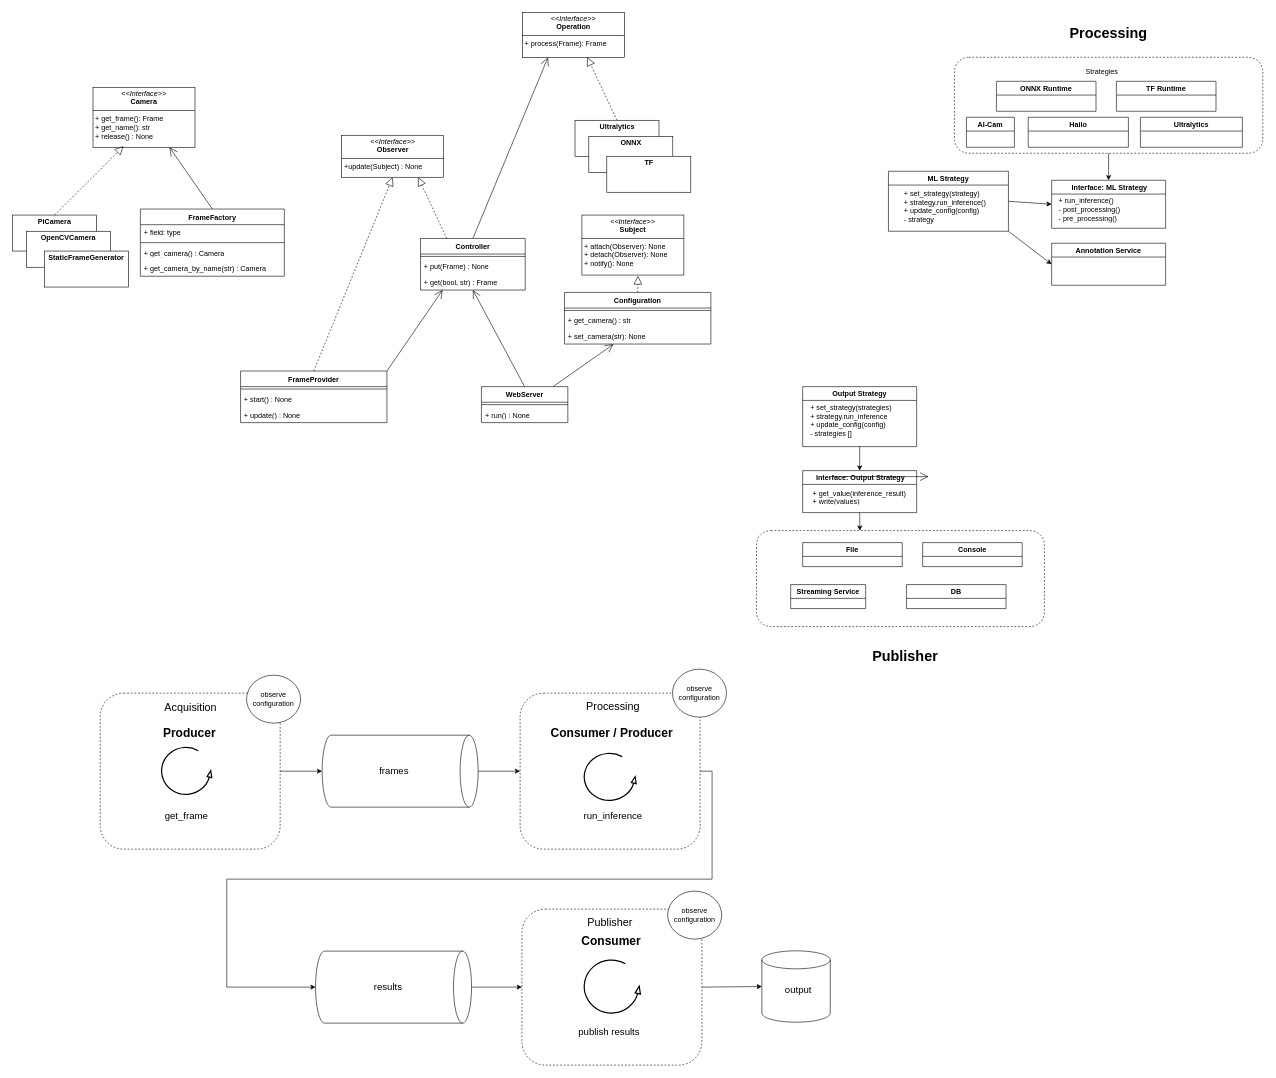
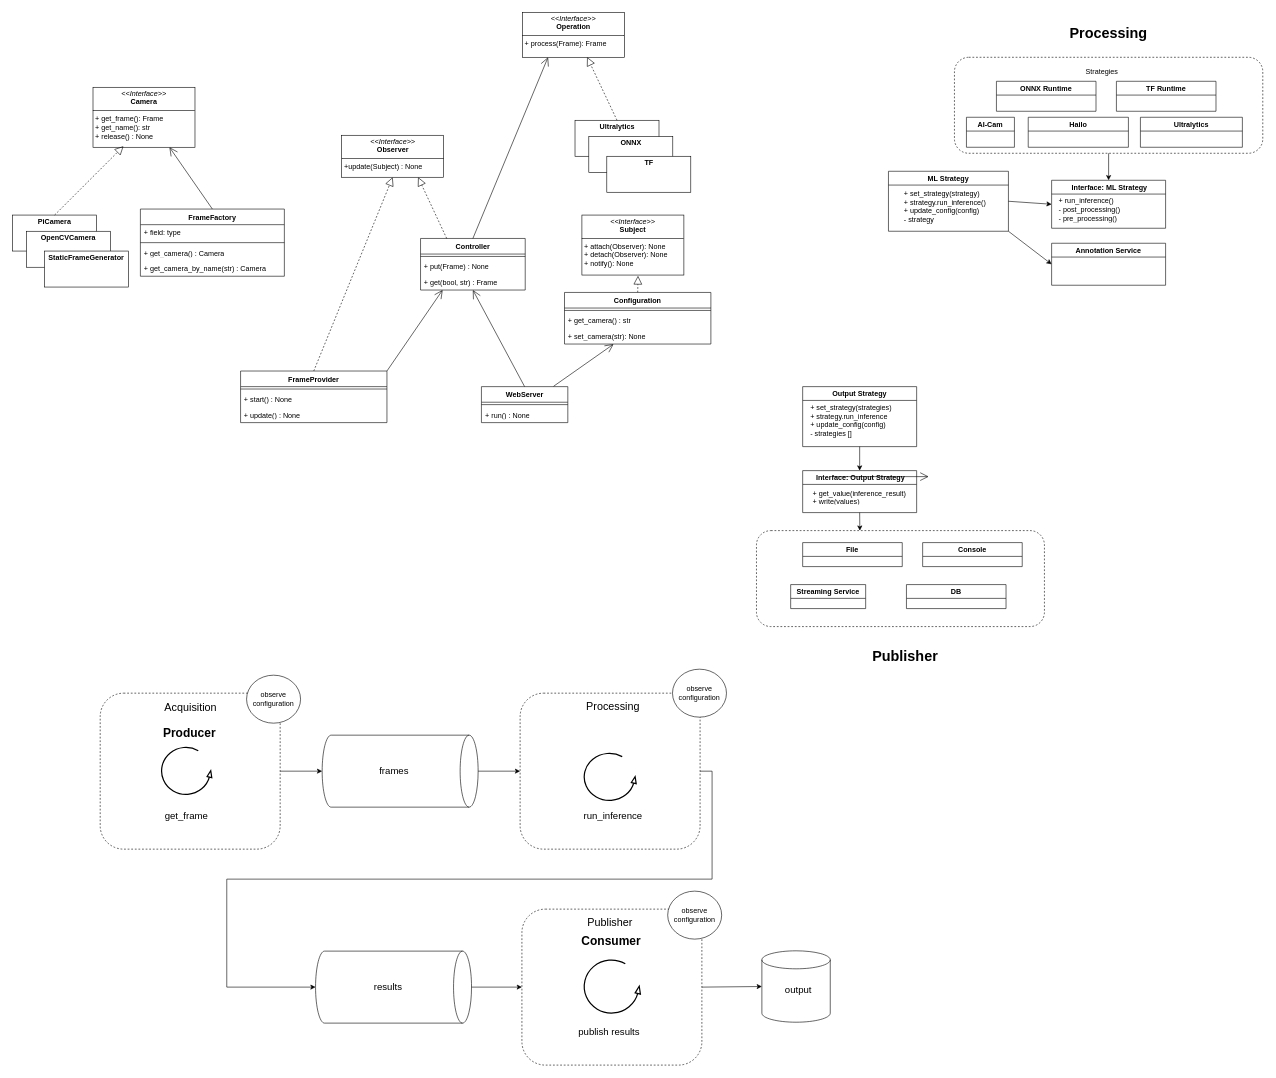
(612, 732) -> none
